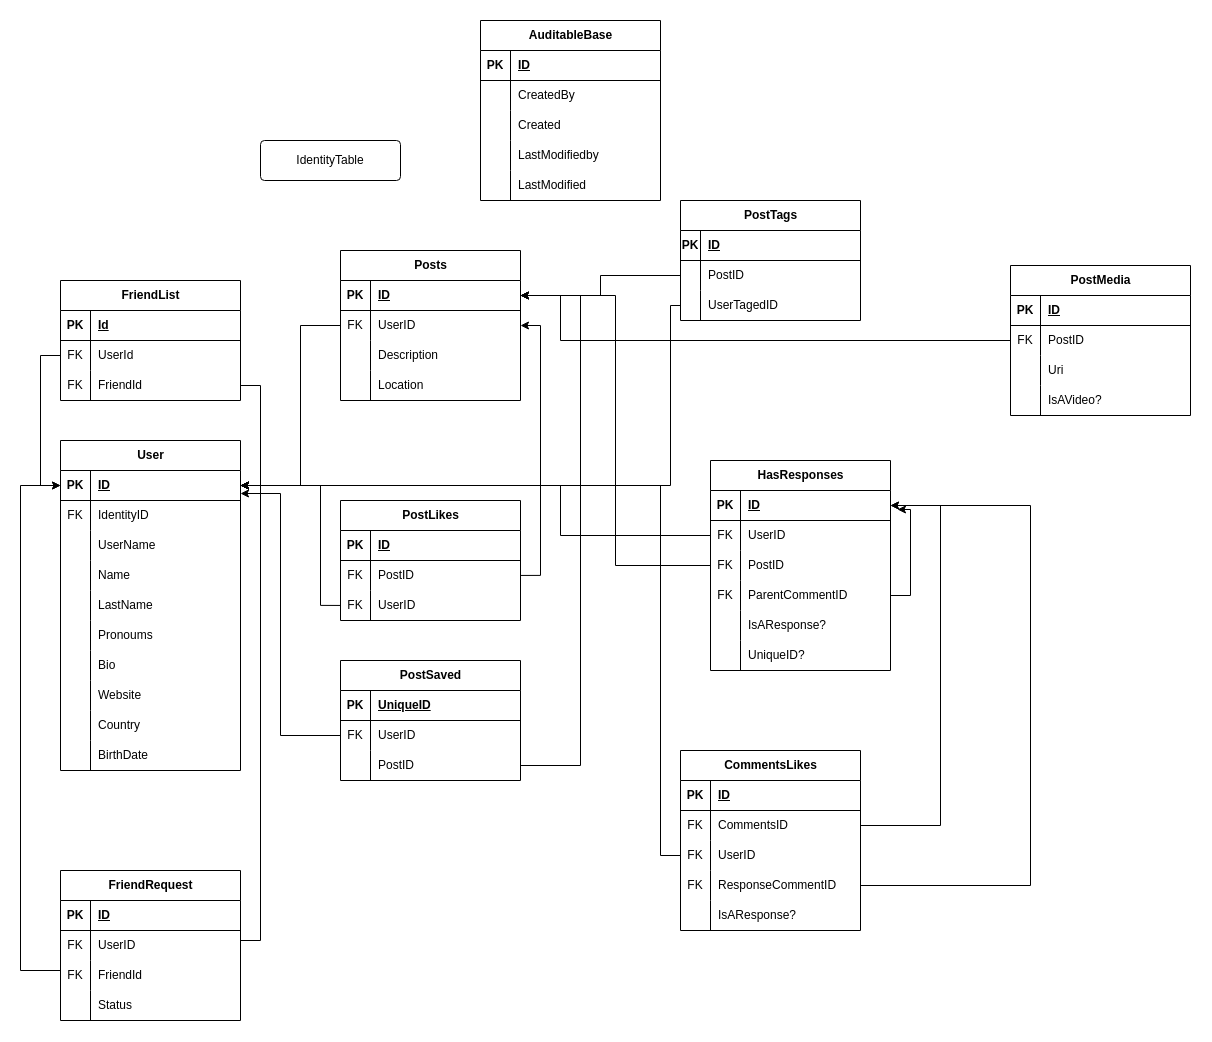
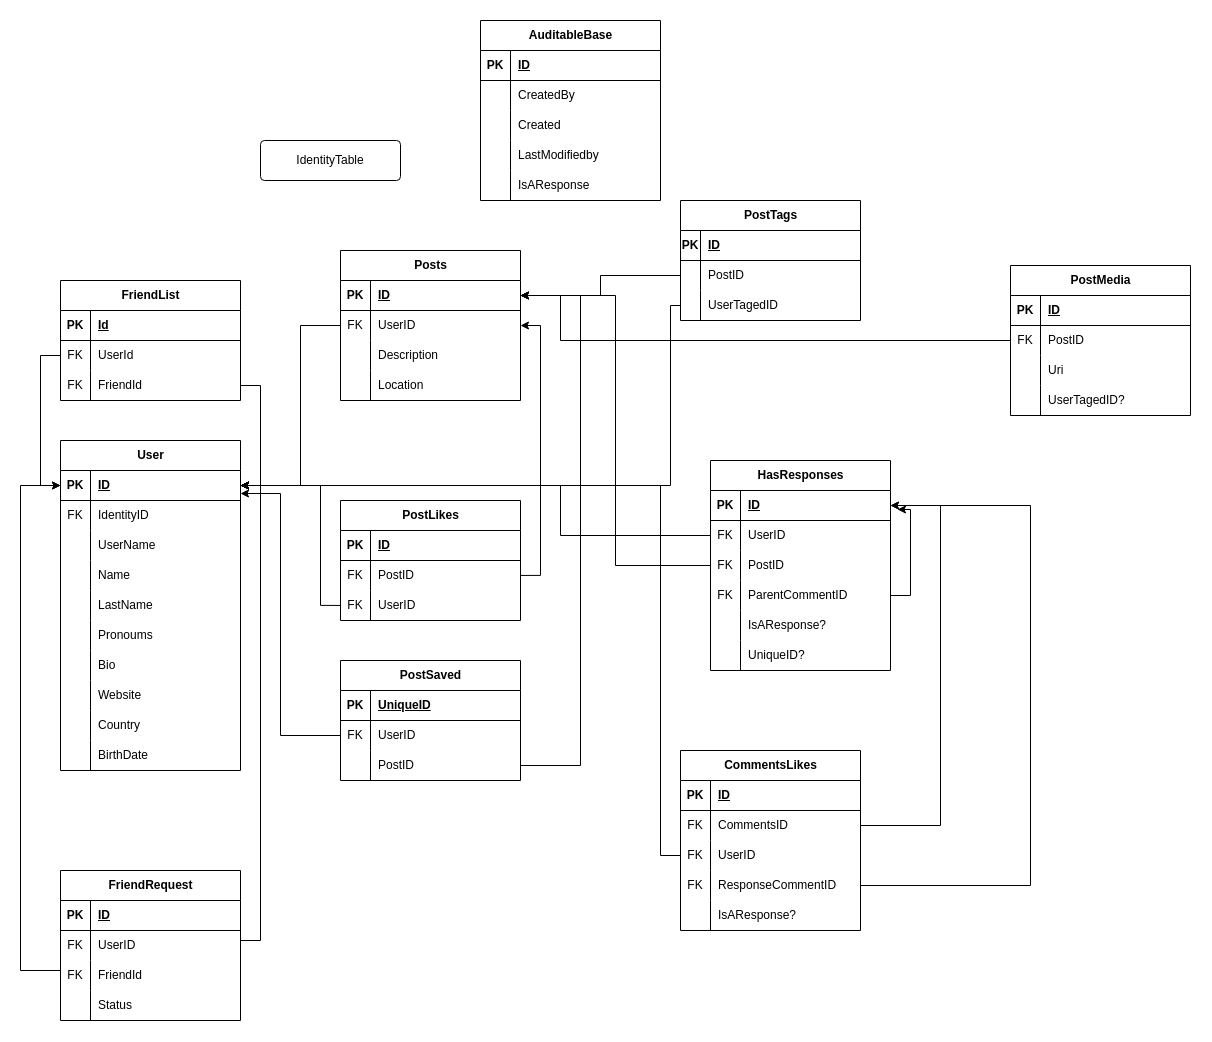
(556, 186) -> (555, 186)
(1077, 401) -> (1089, 401)
